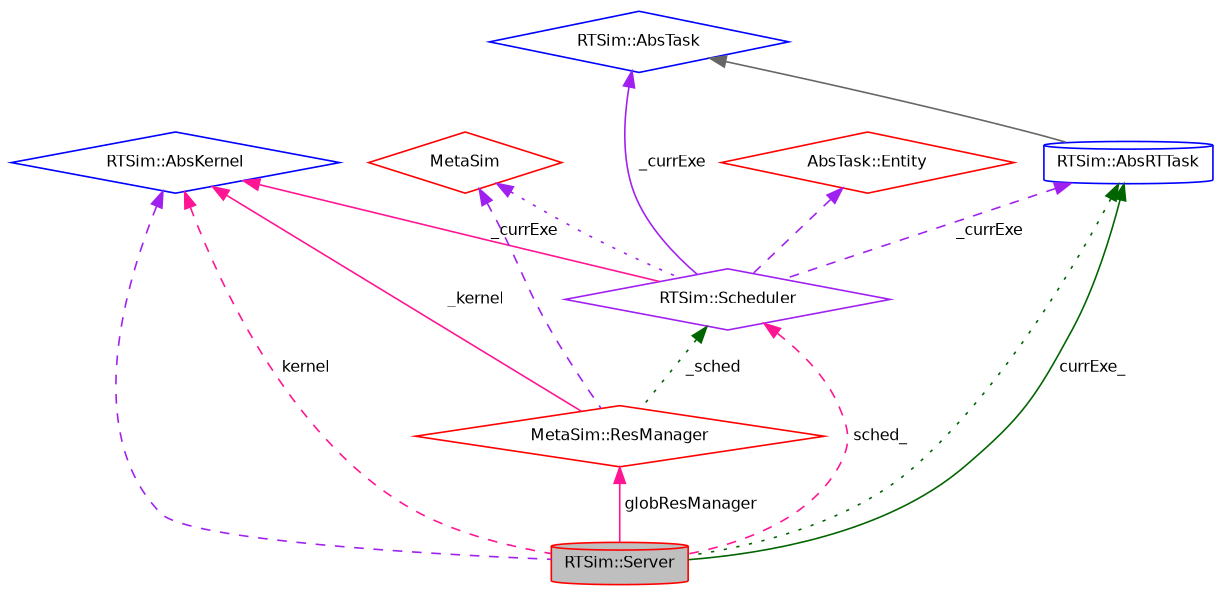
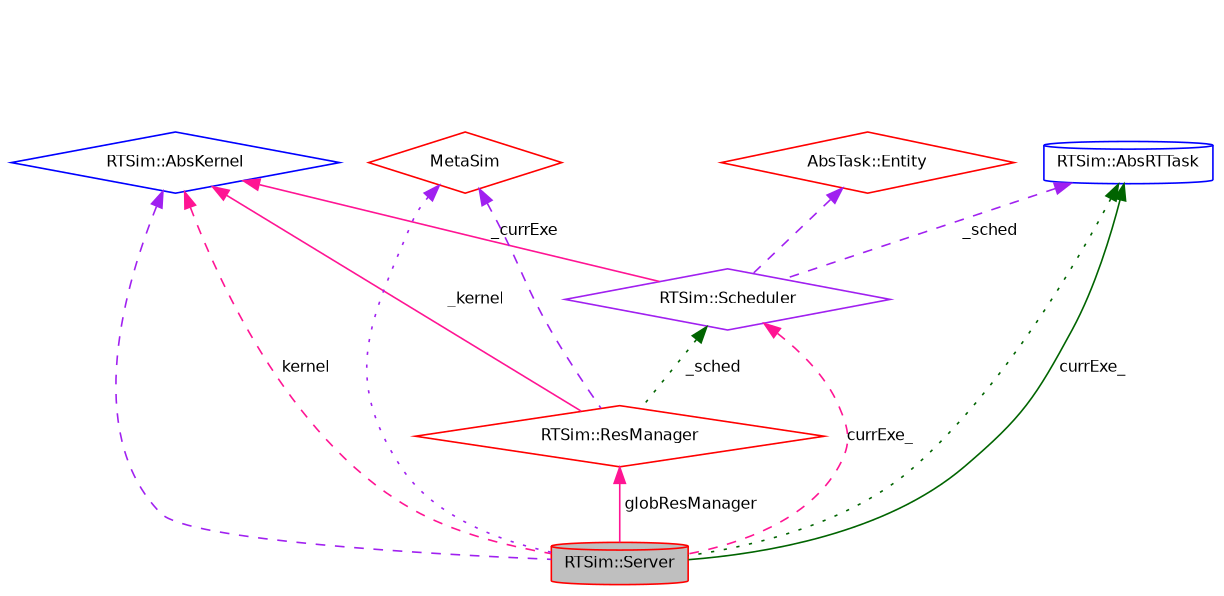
(639, 42) -> none
(988, 231) -> (988, 231)
(593, 238) -> (376, 416)
(620, 436) -> (620, 436)
(878, 436) -> (878, 436)
